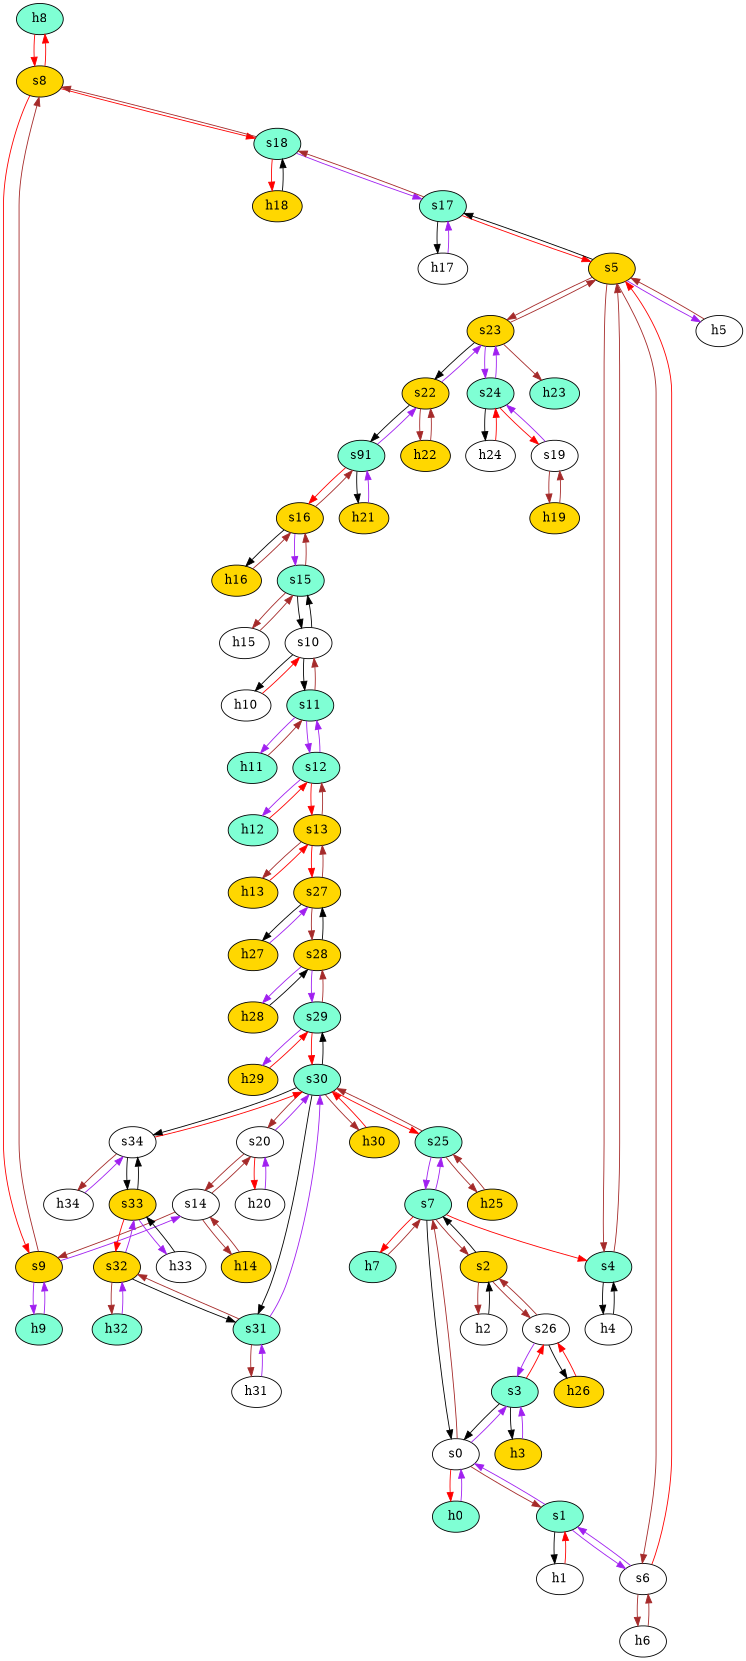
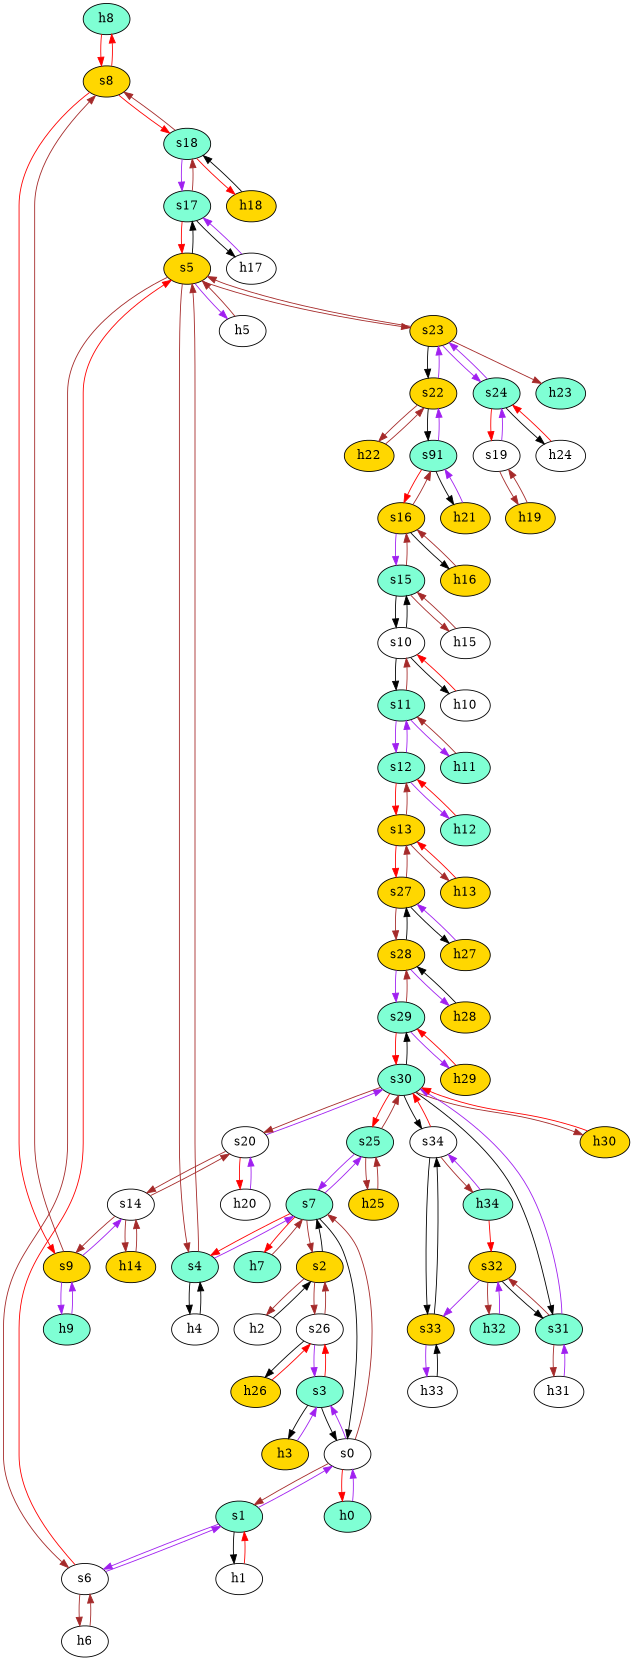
(68, 1205) -> (488, 1205)
(121, 1229) -> (490, 1232)
none -> (250, 1240)
